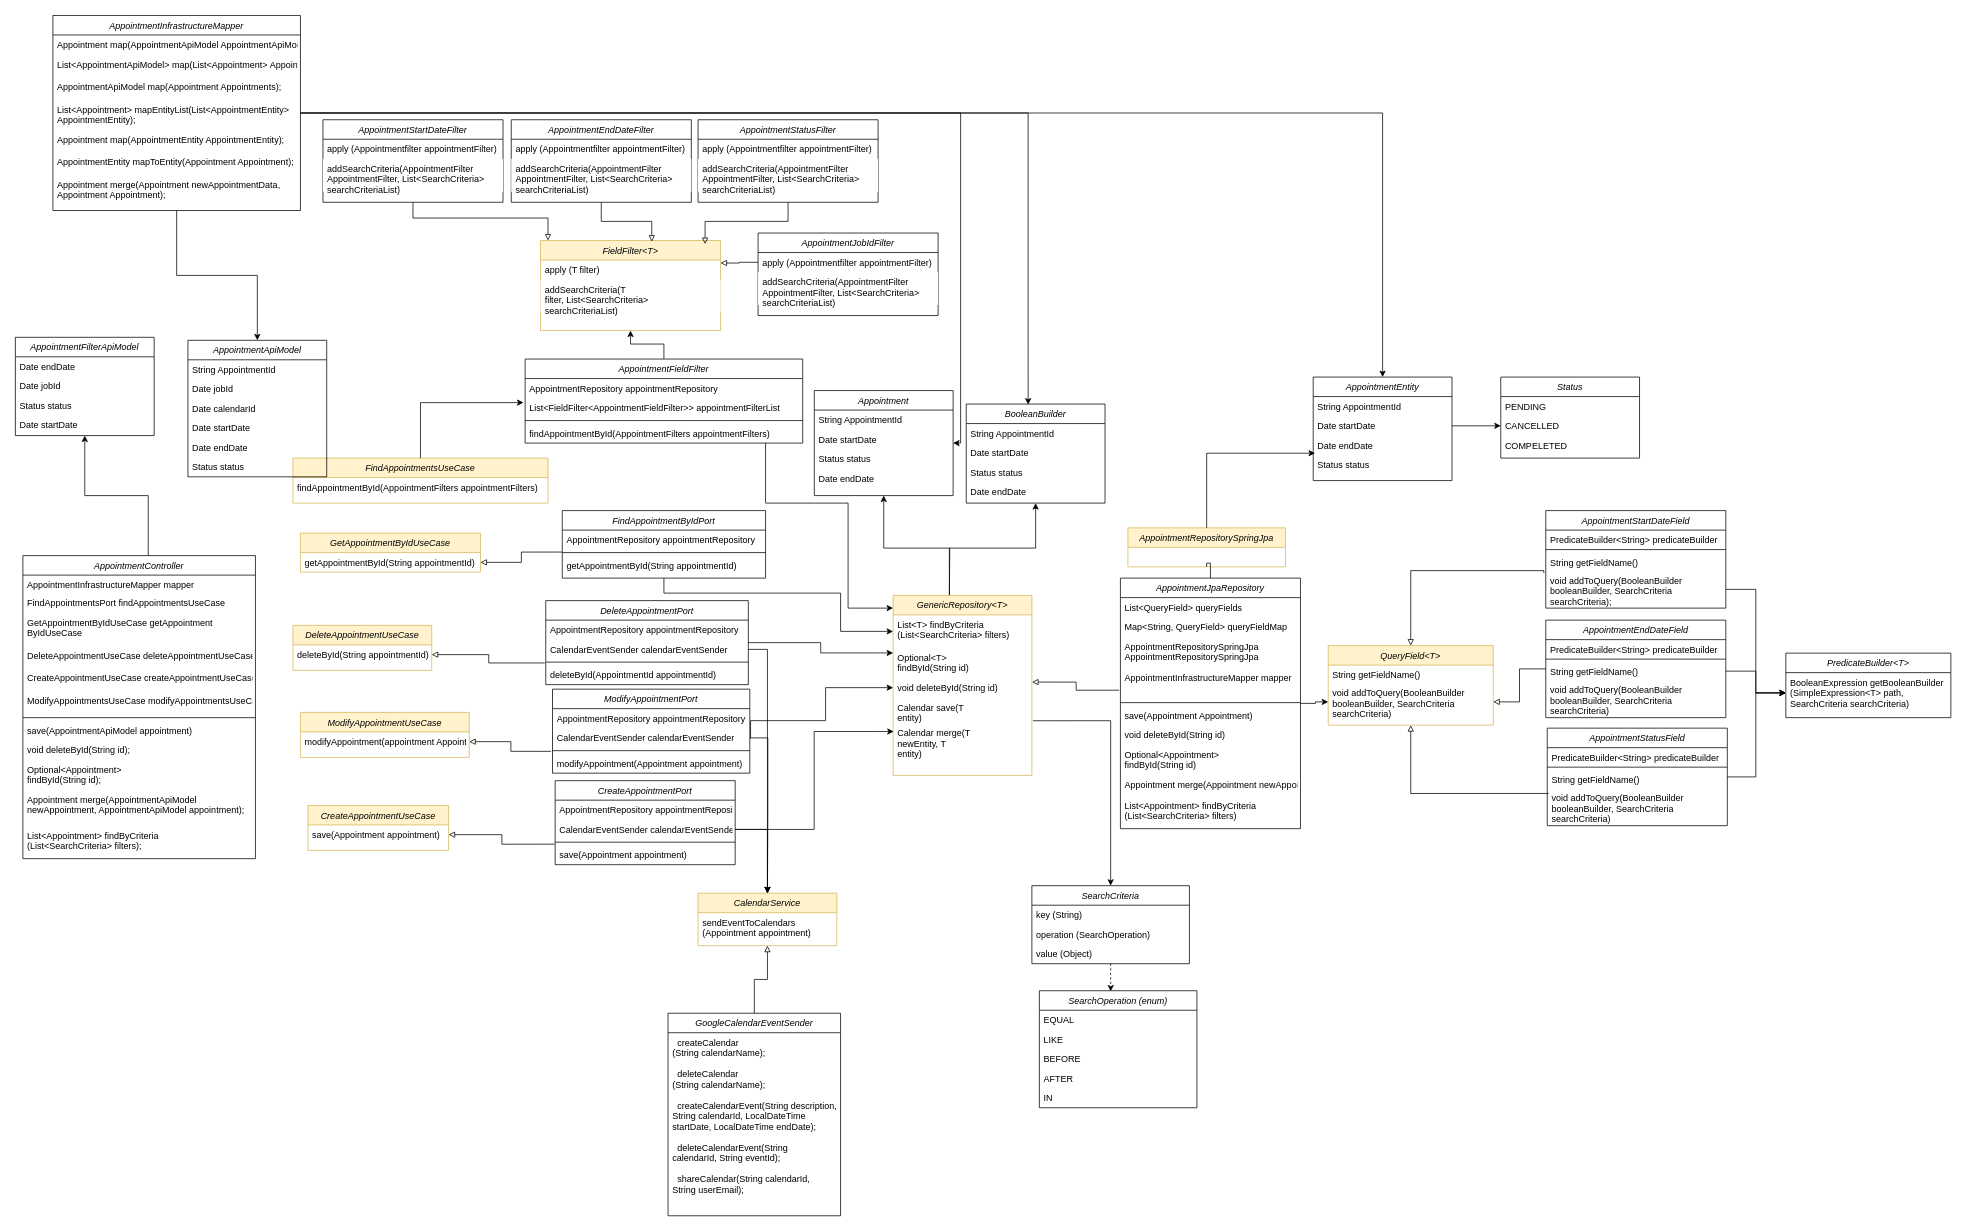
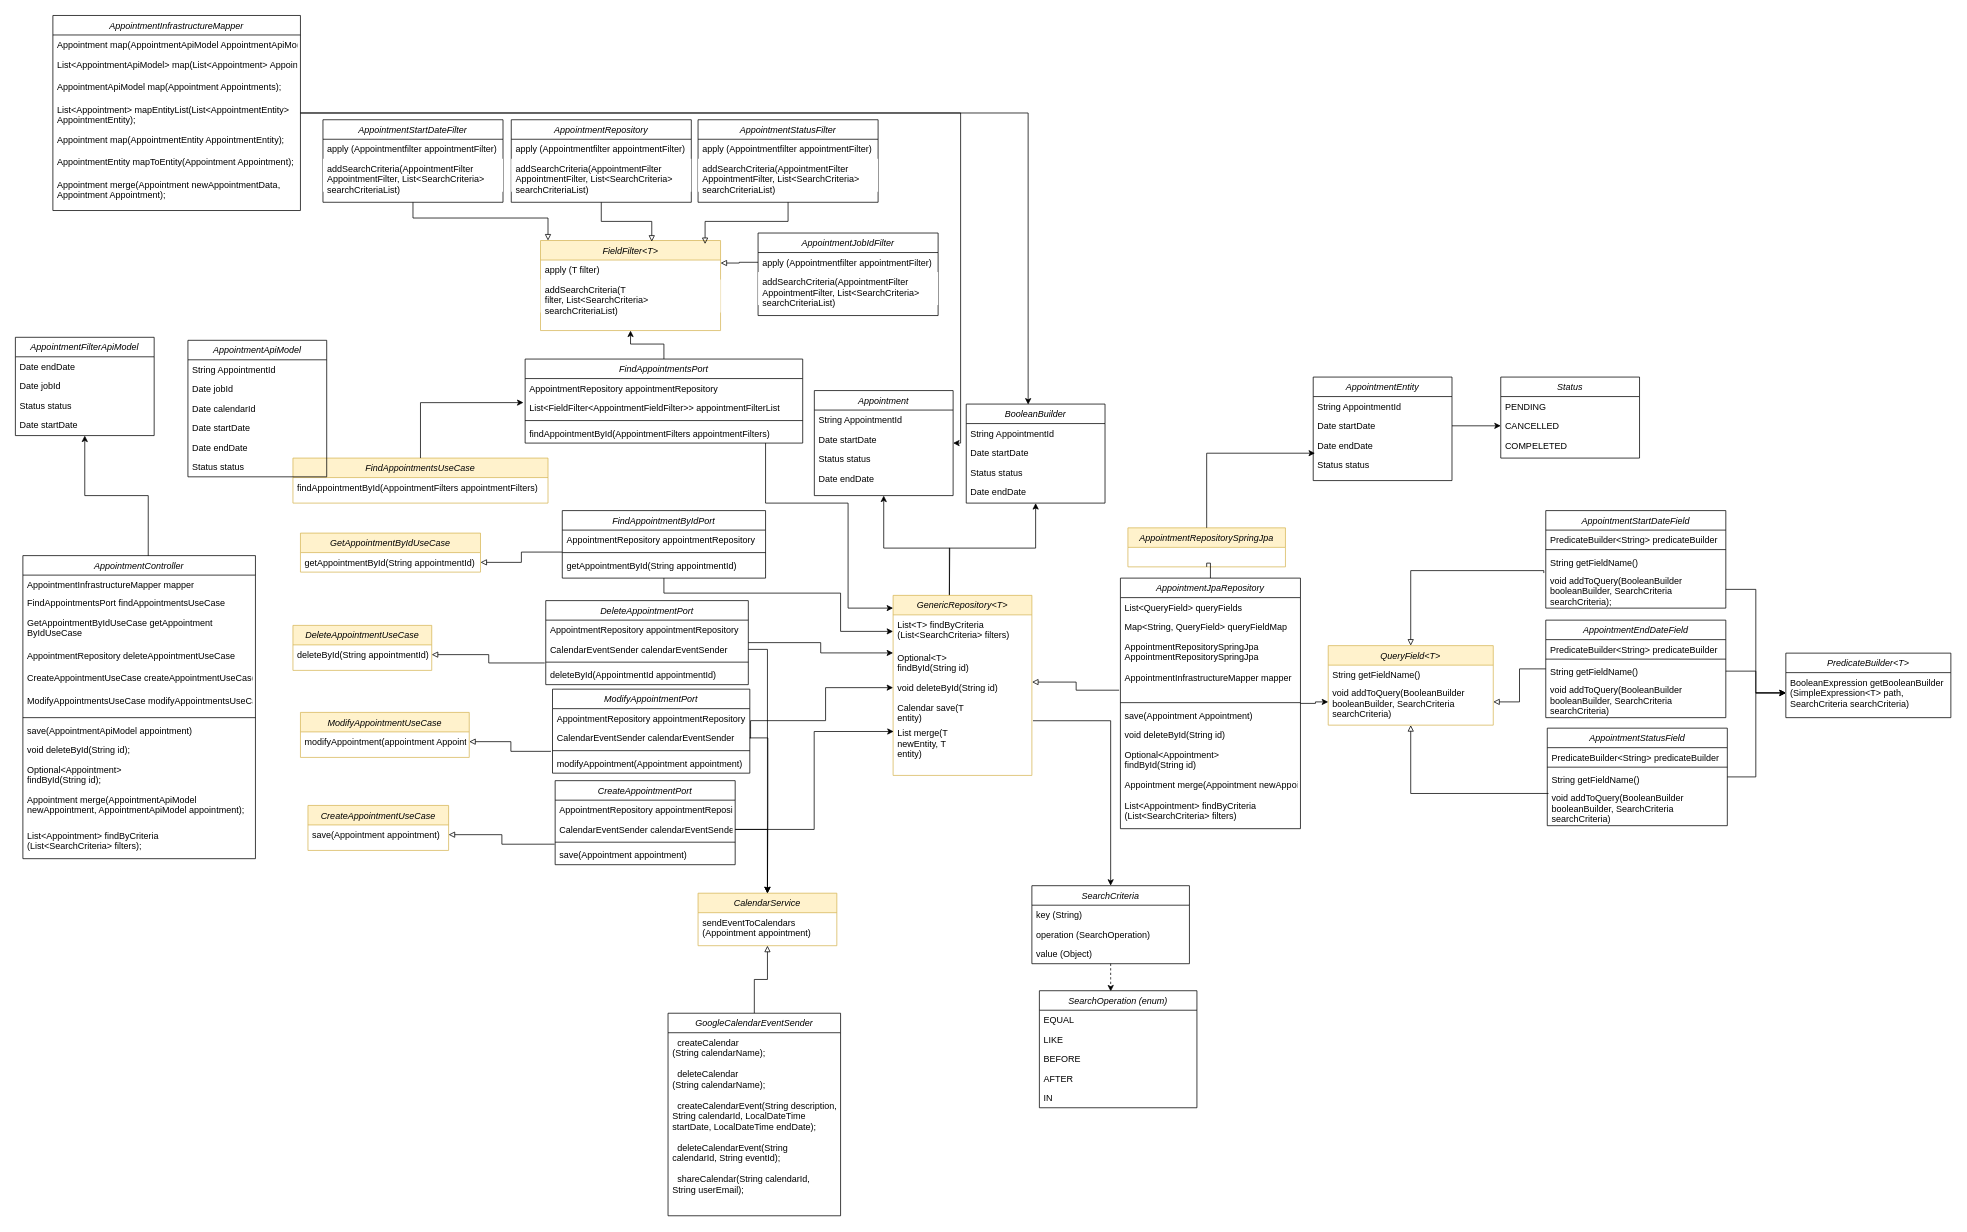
(601, 130) -> (601, 130)
(1382, 241) -> none
(216, 275) -> none
(663, 369) -> (663, 369)
(145, 656) -> (137, 656)
(935, 733) -> (925, 733)
